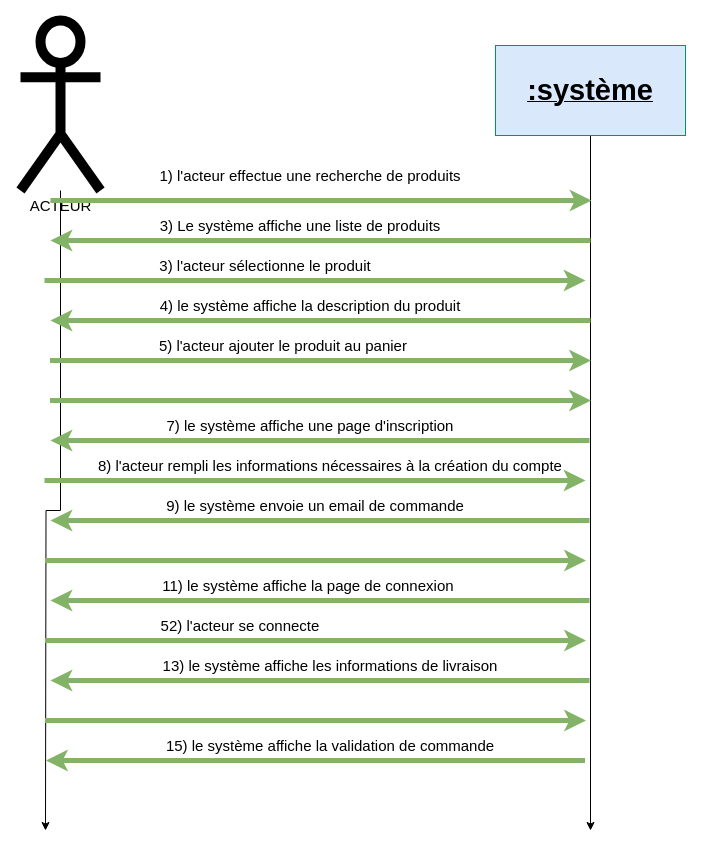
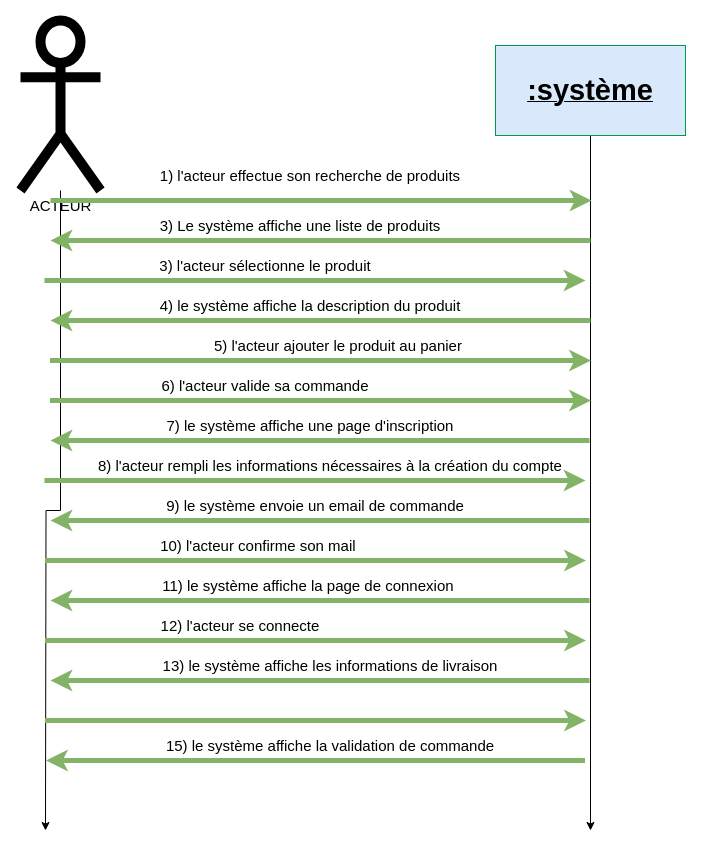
(311, 176) -> (311, 176)
(286, 346) -> (341, 346)
none -> (266, 386)
none -> (261, 546)
(241, 626) -> (241, 626)
